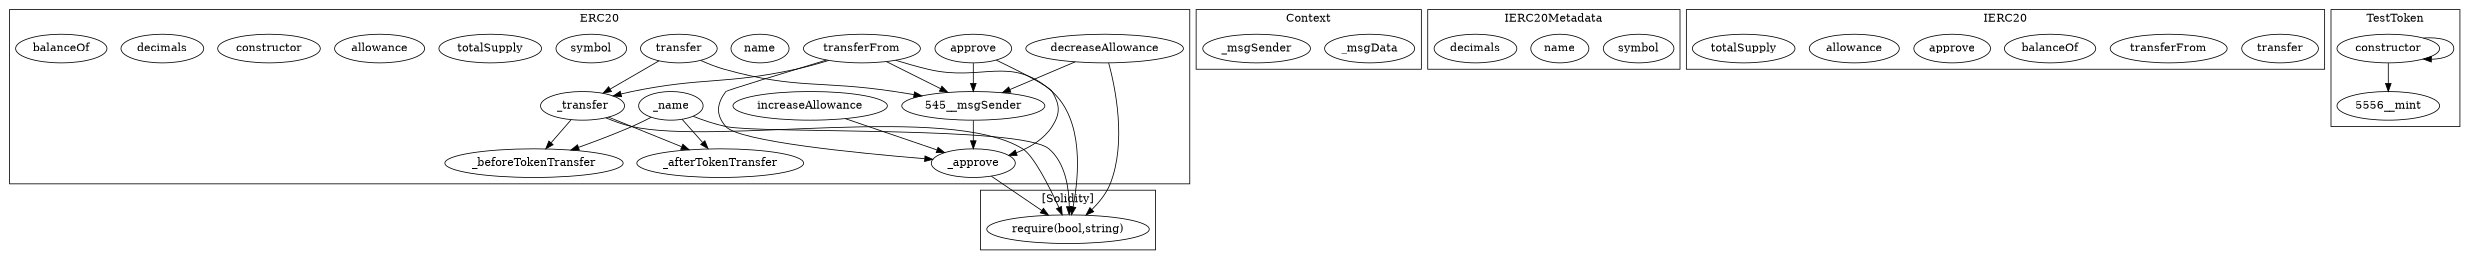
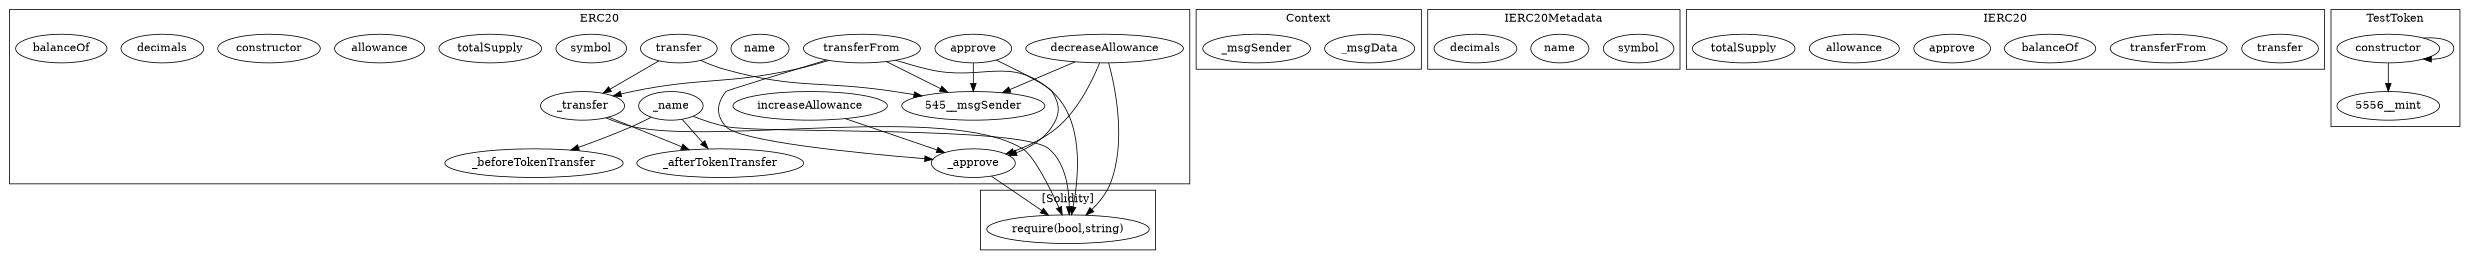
(973, 128) -> (1065, 120)
(561, 131) -> none
